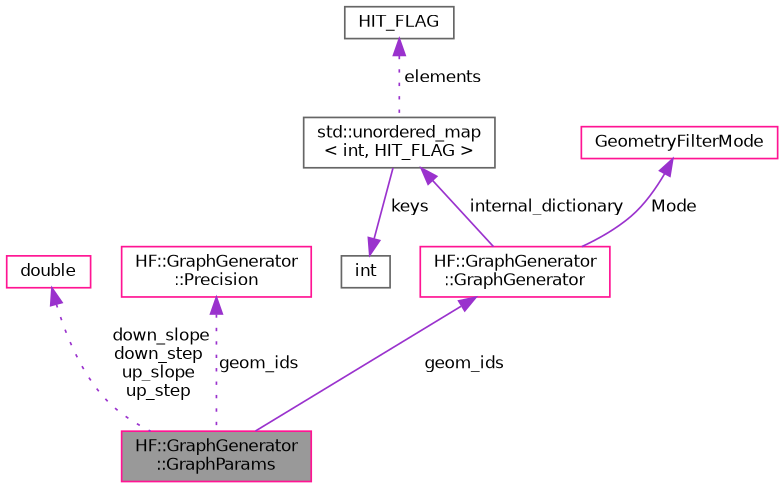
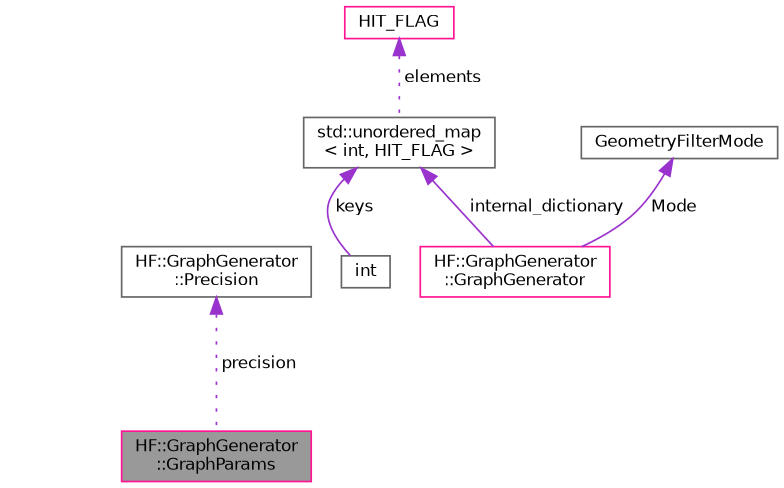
(399, 23) -> (399, 23)
(680, 143) -> (680, 143)
(384, 203) -> (328, 218)
(49, 272) -> none
(216, 272) -> (216, 272)
(257, 364) -> (257, 364)
(358, 369) -> none
